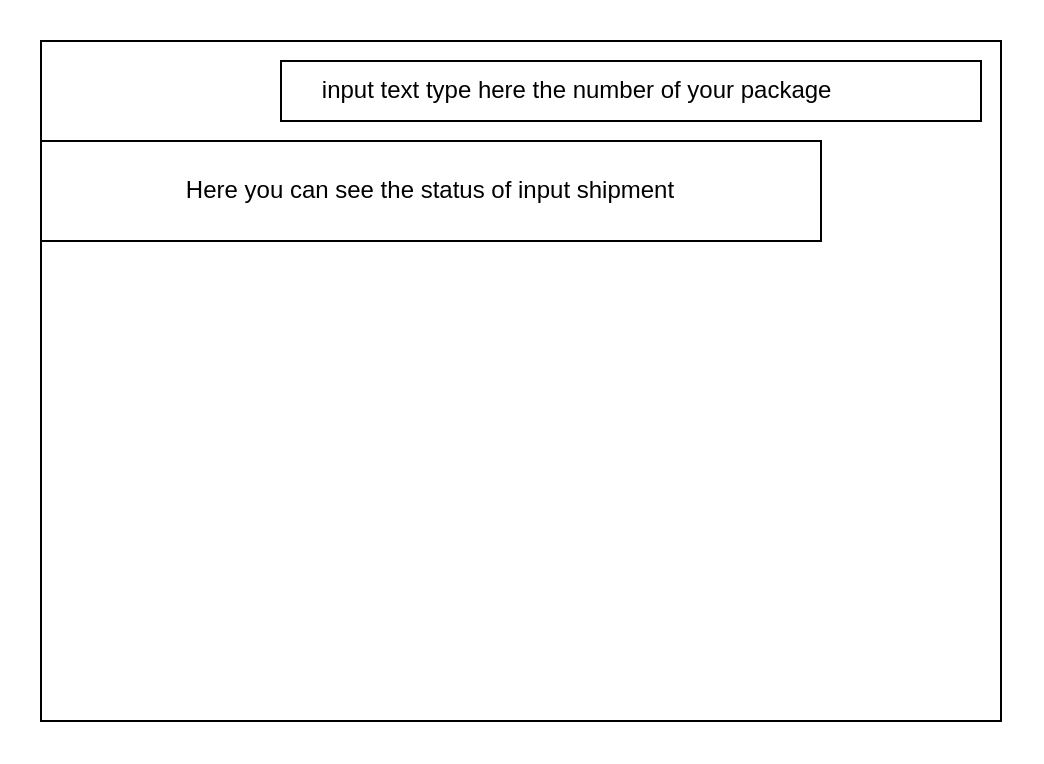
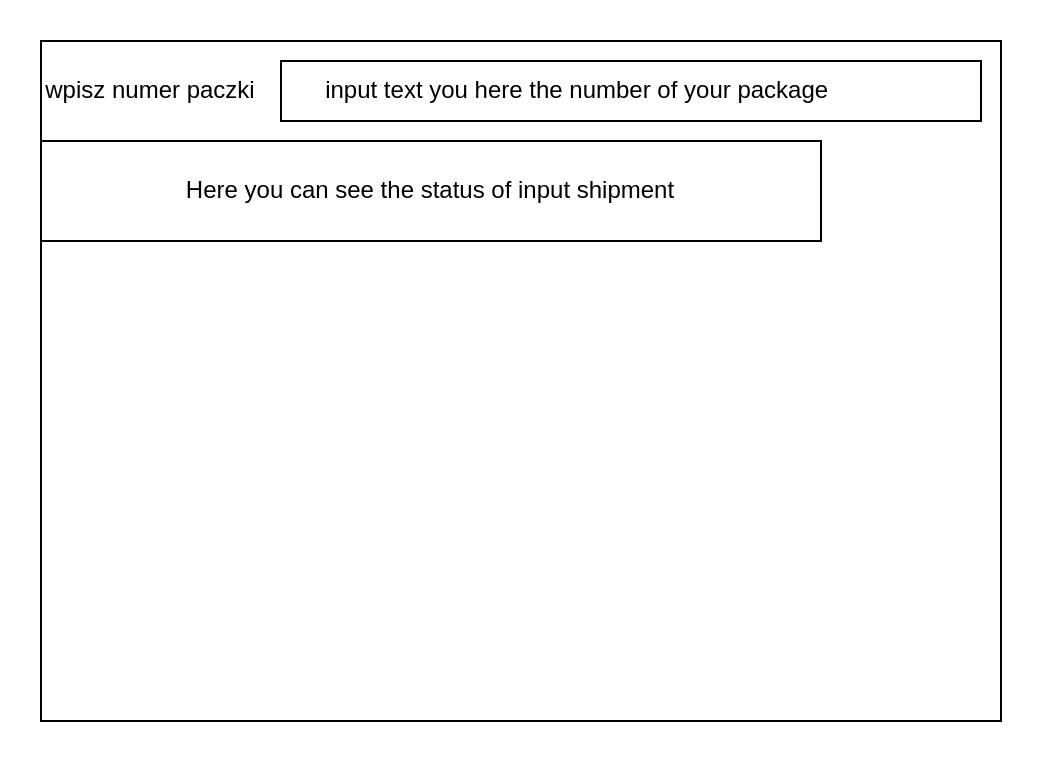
none -> (151, 91)
(581, 91) -> (581, 91)
